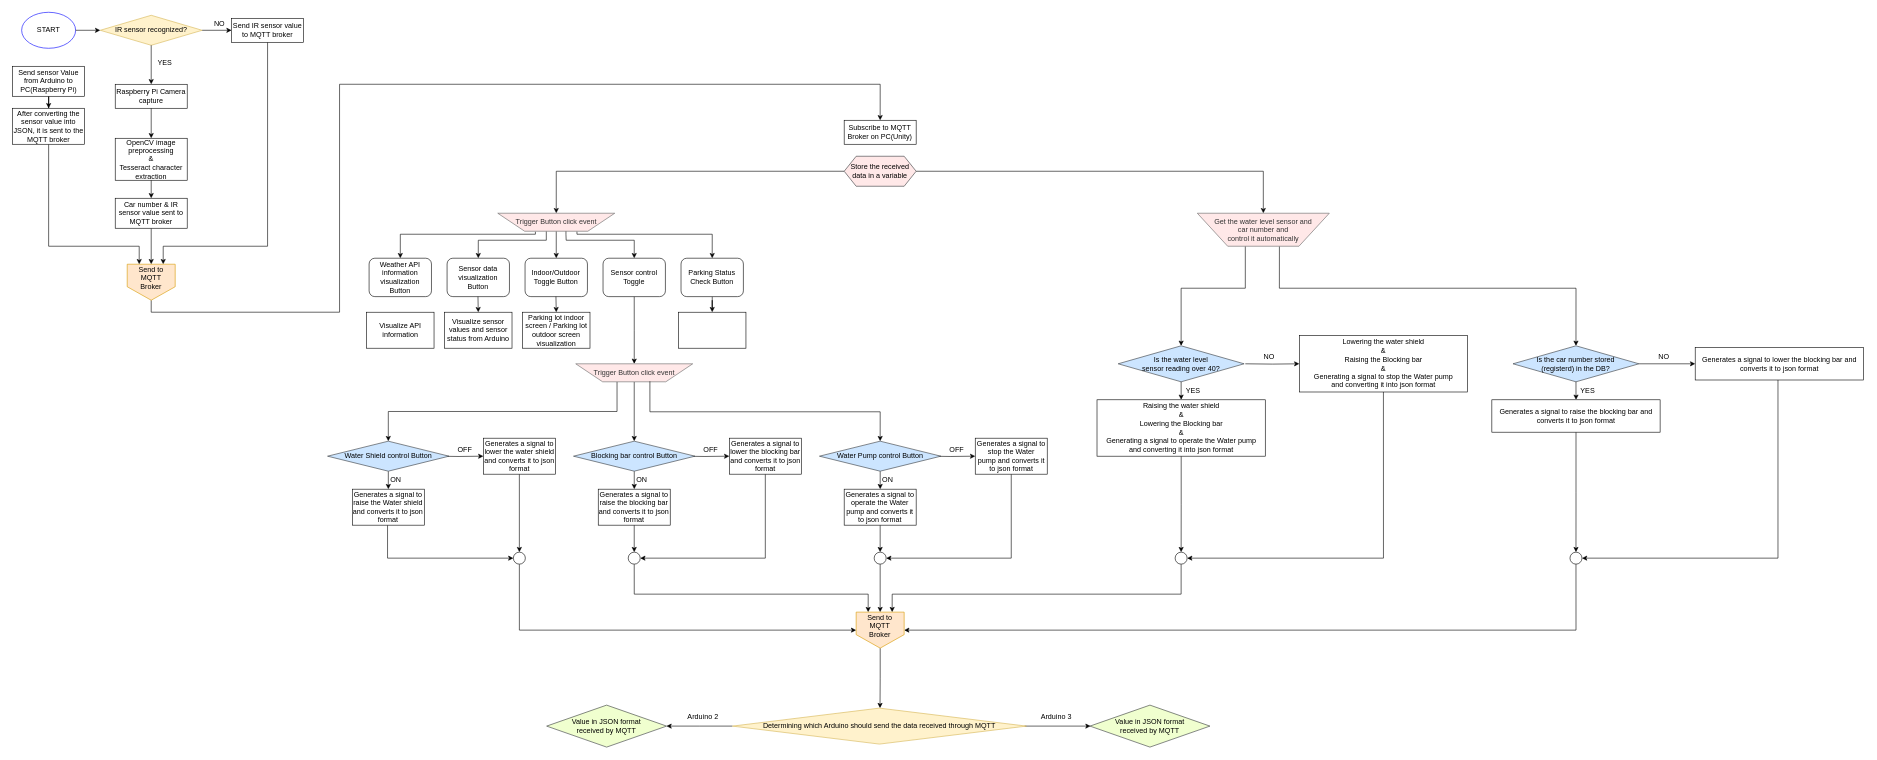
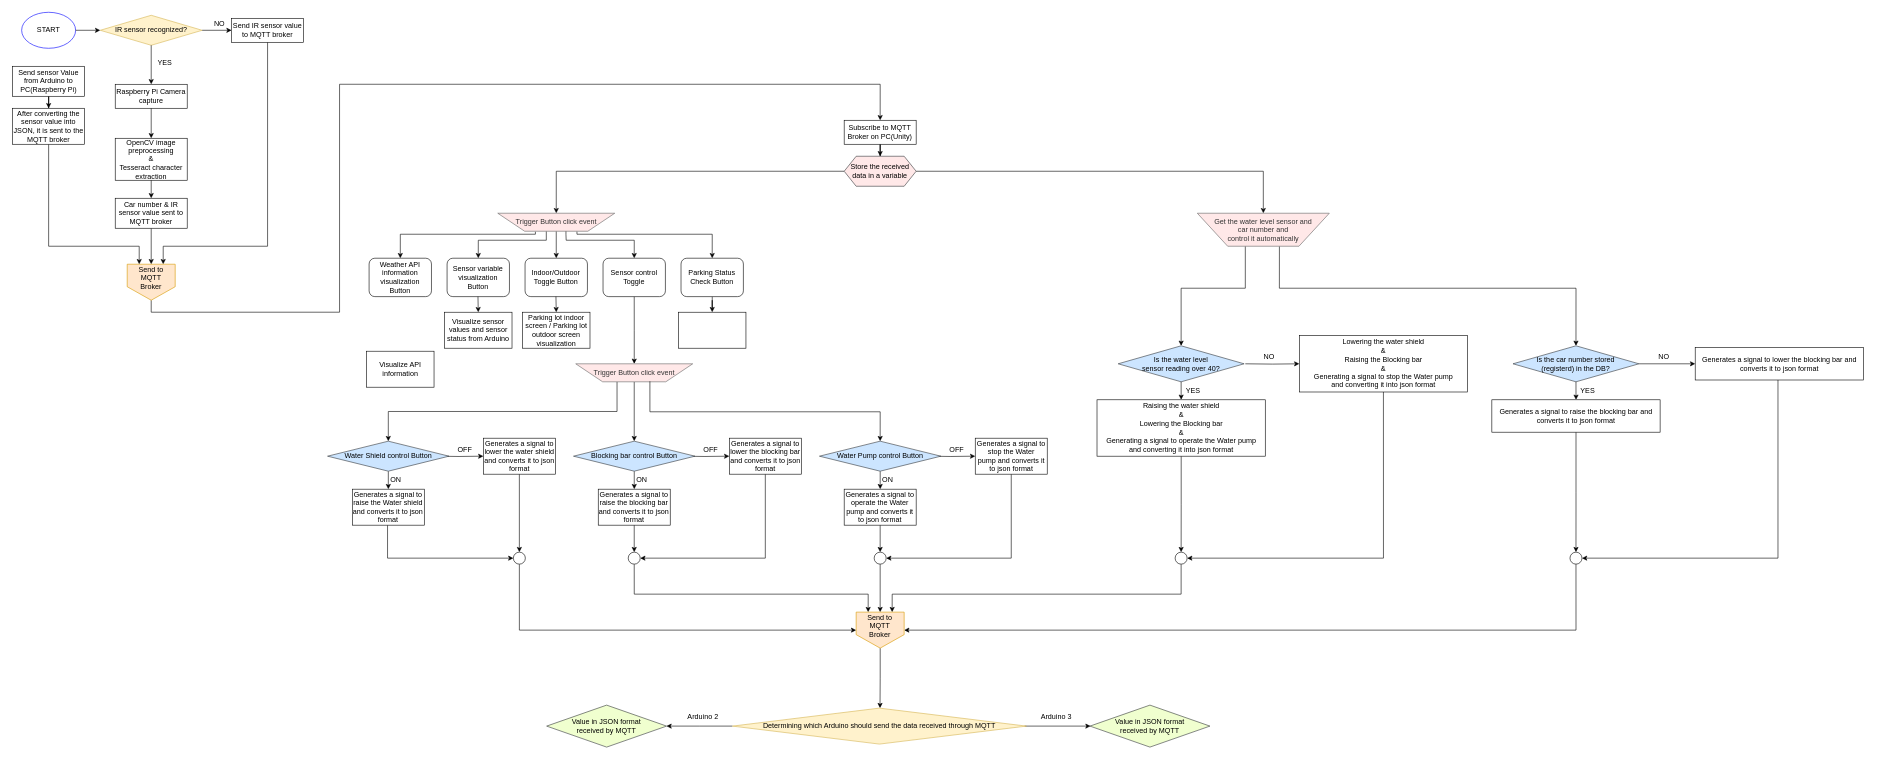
none -> (880, 152)
(478, 278) -> (478, 278)
(400, 330) -> (400, 369)
